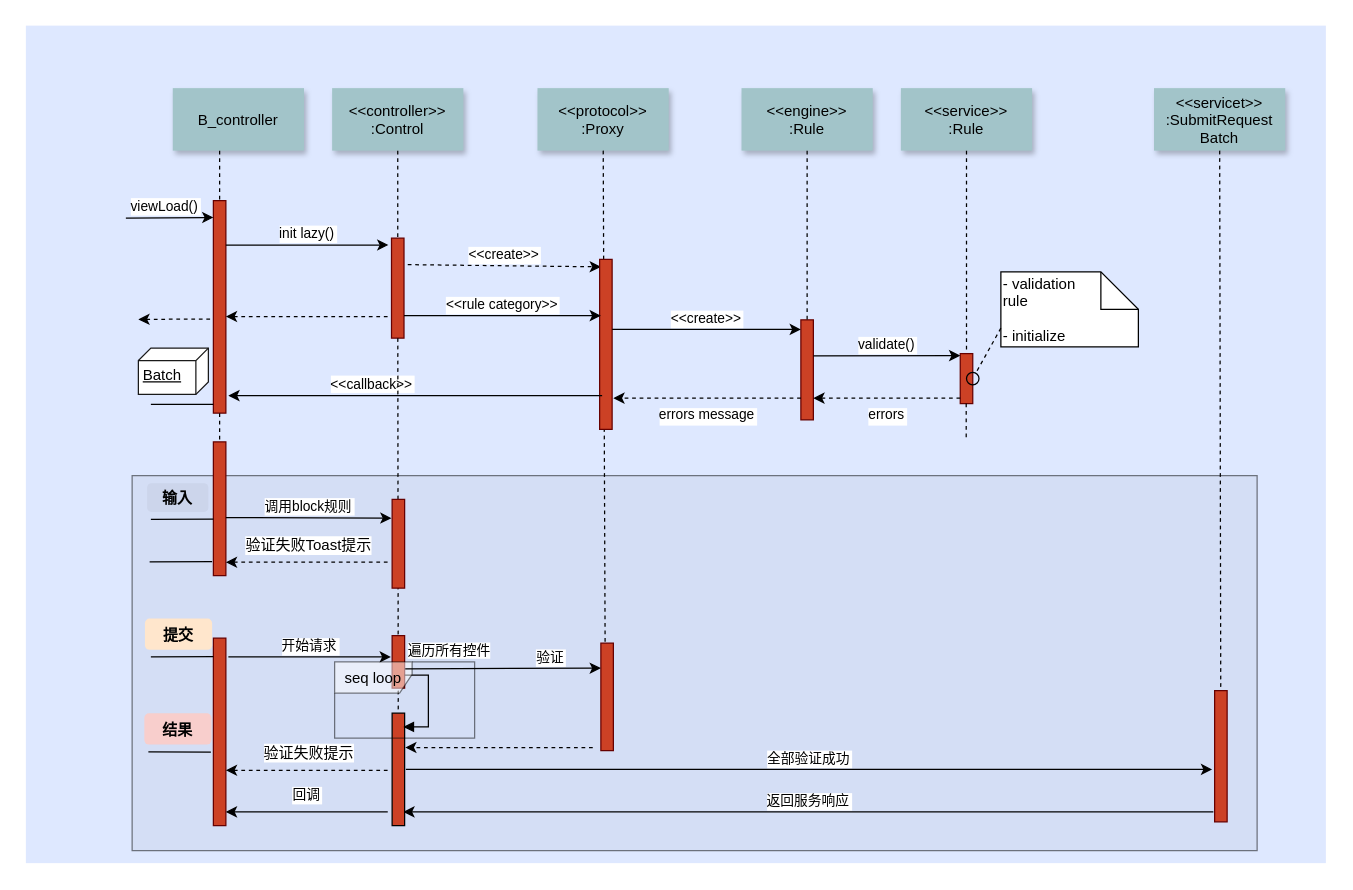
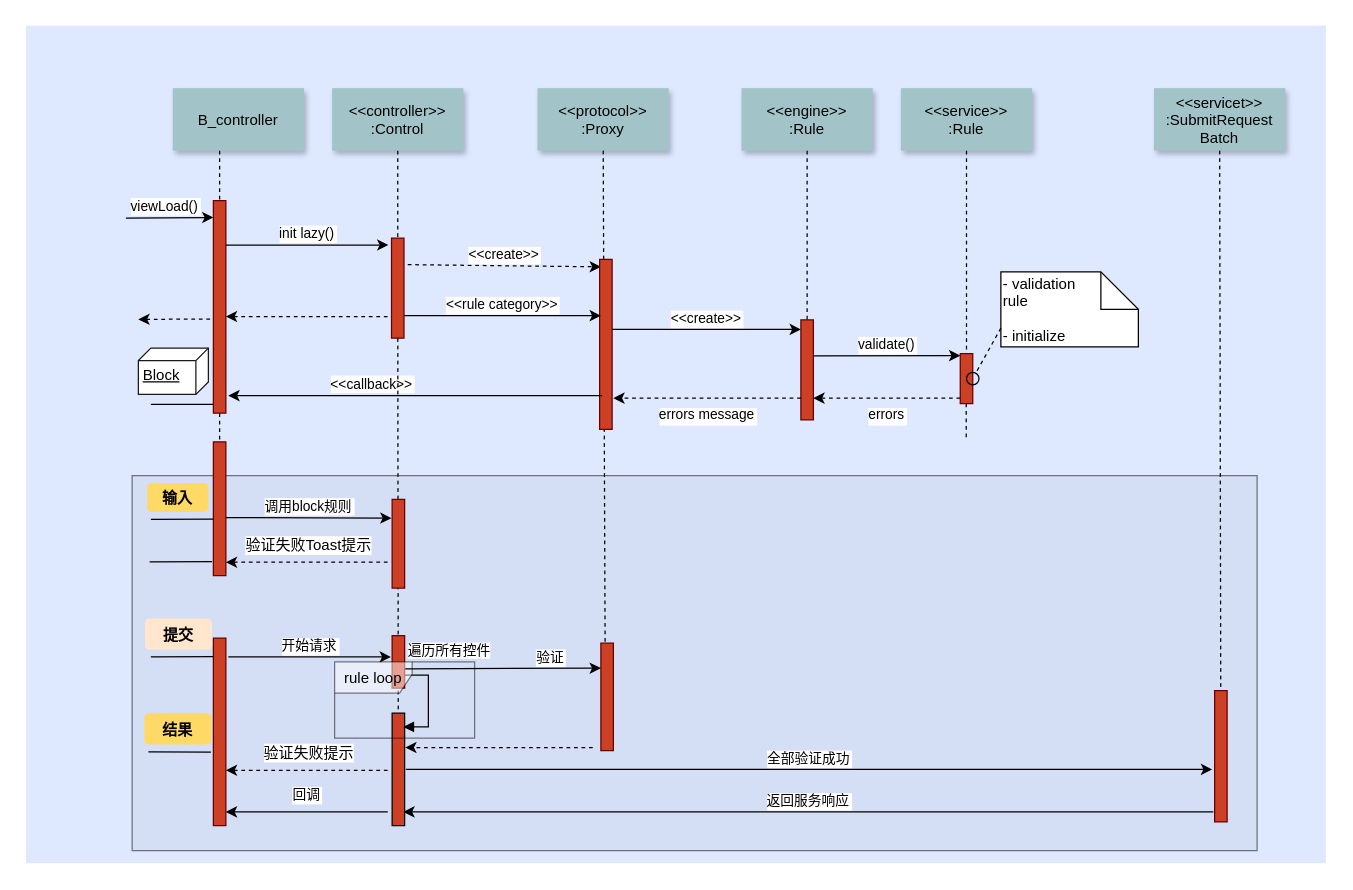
(164, 376) -> (162, 376)
(178, 498) -> (178, 498)
(373, 678) -> (373, 678)
(178, 729) -> (178, 729)
